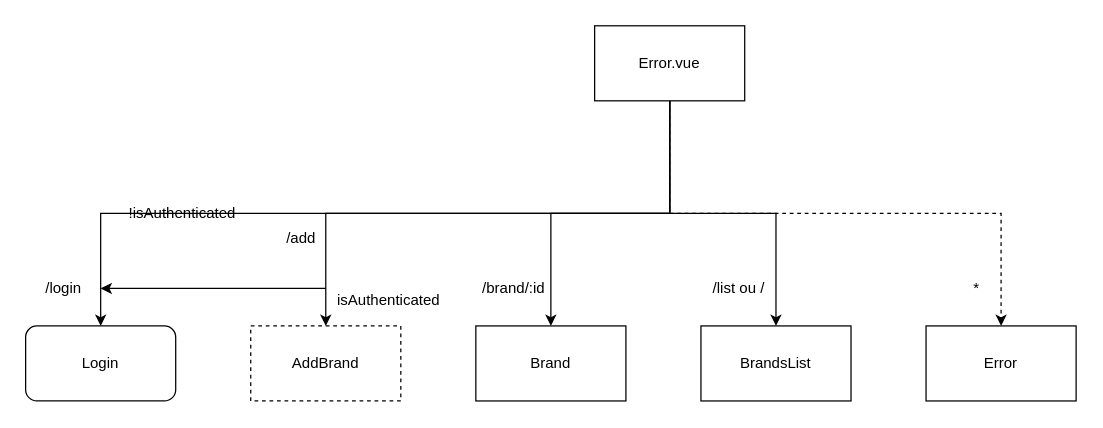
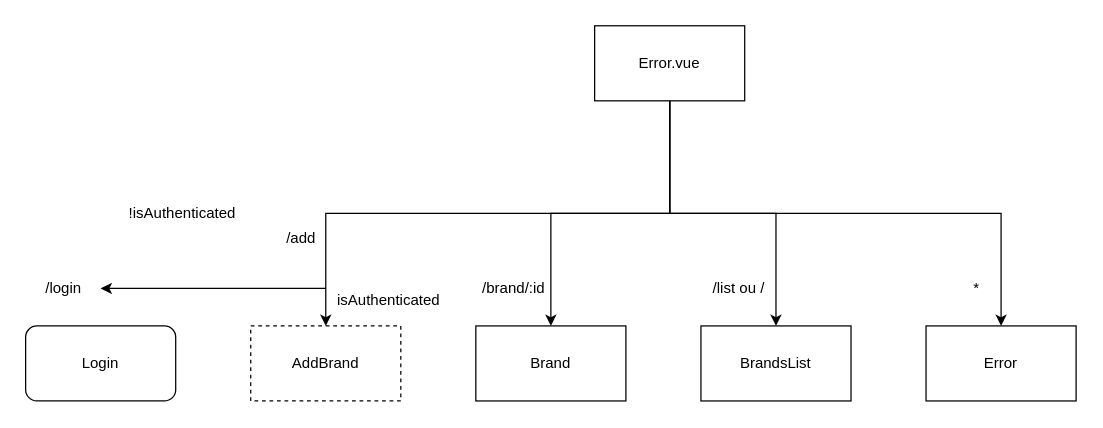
(160, 213) -> none
(942, 213) -> (942, 213)
